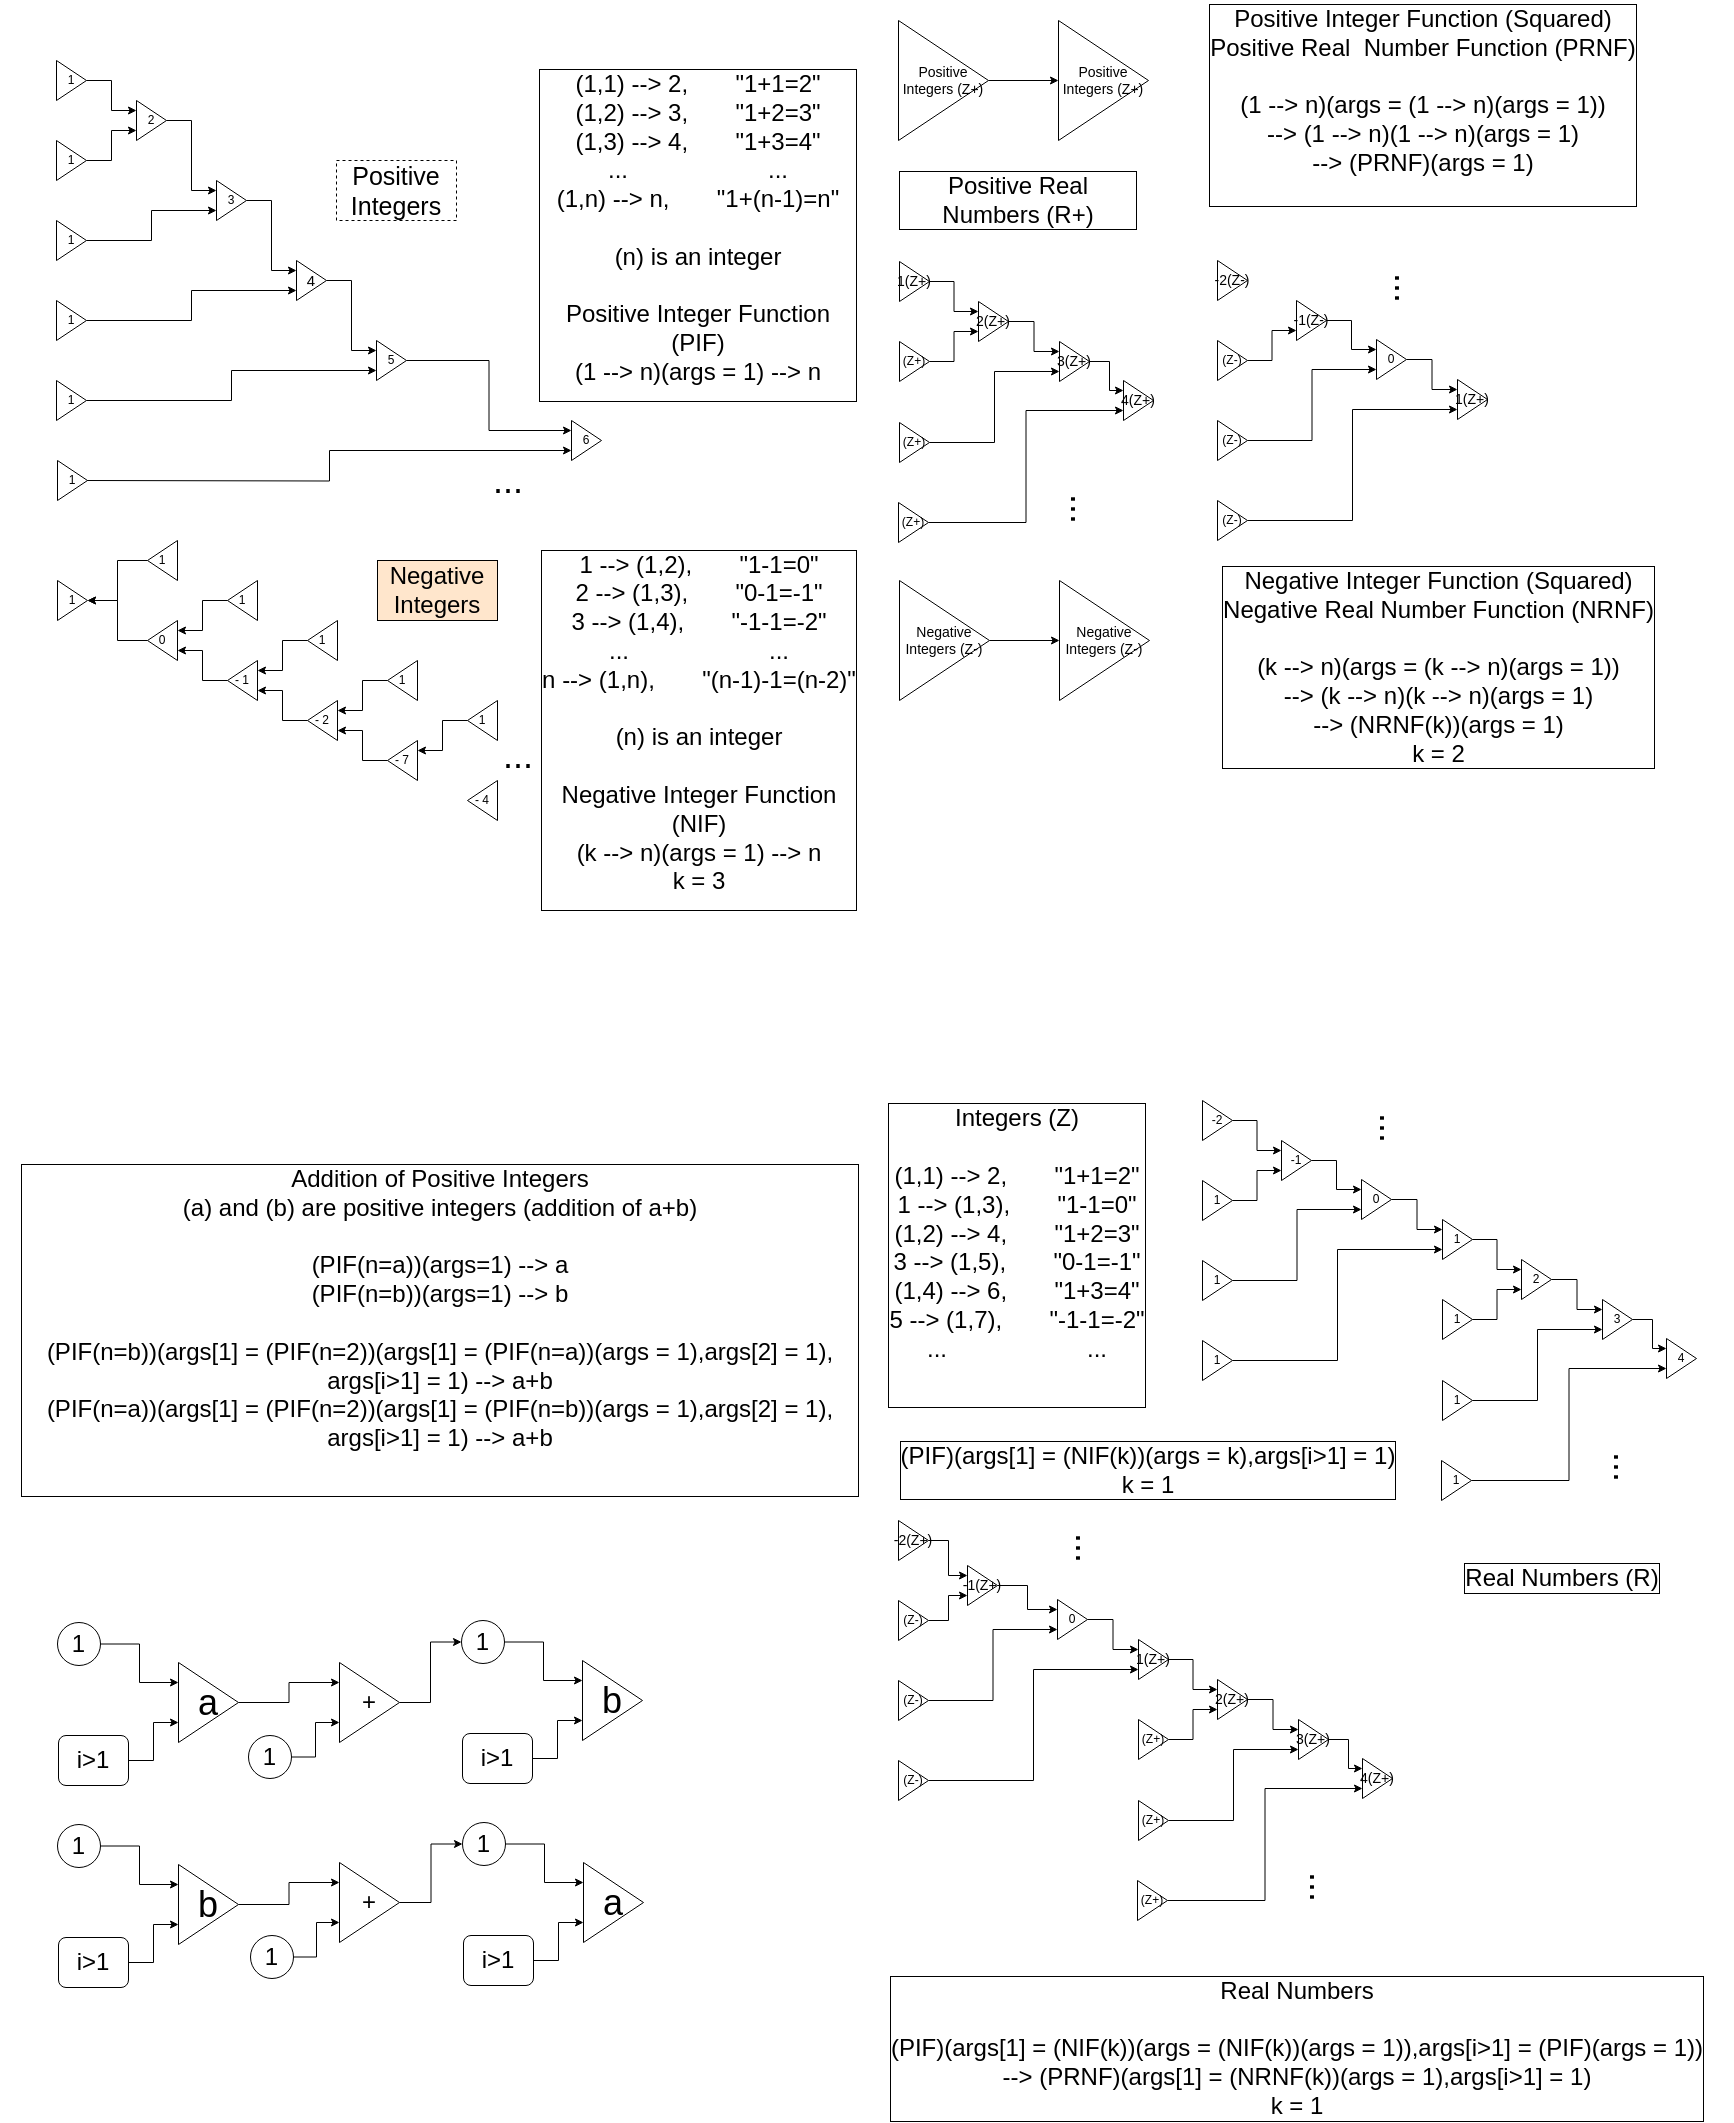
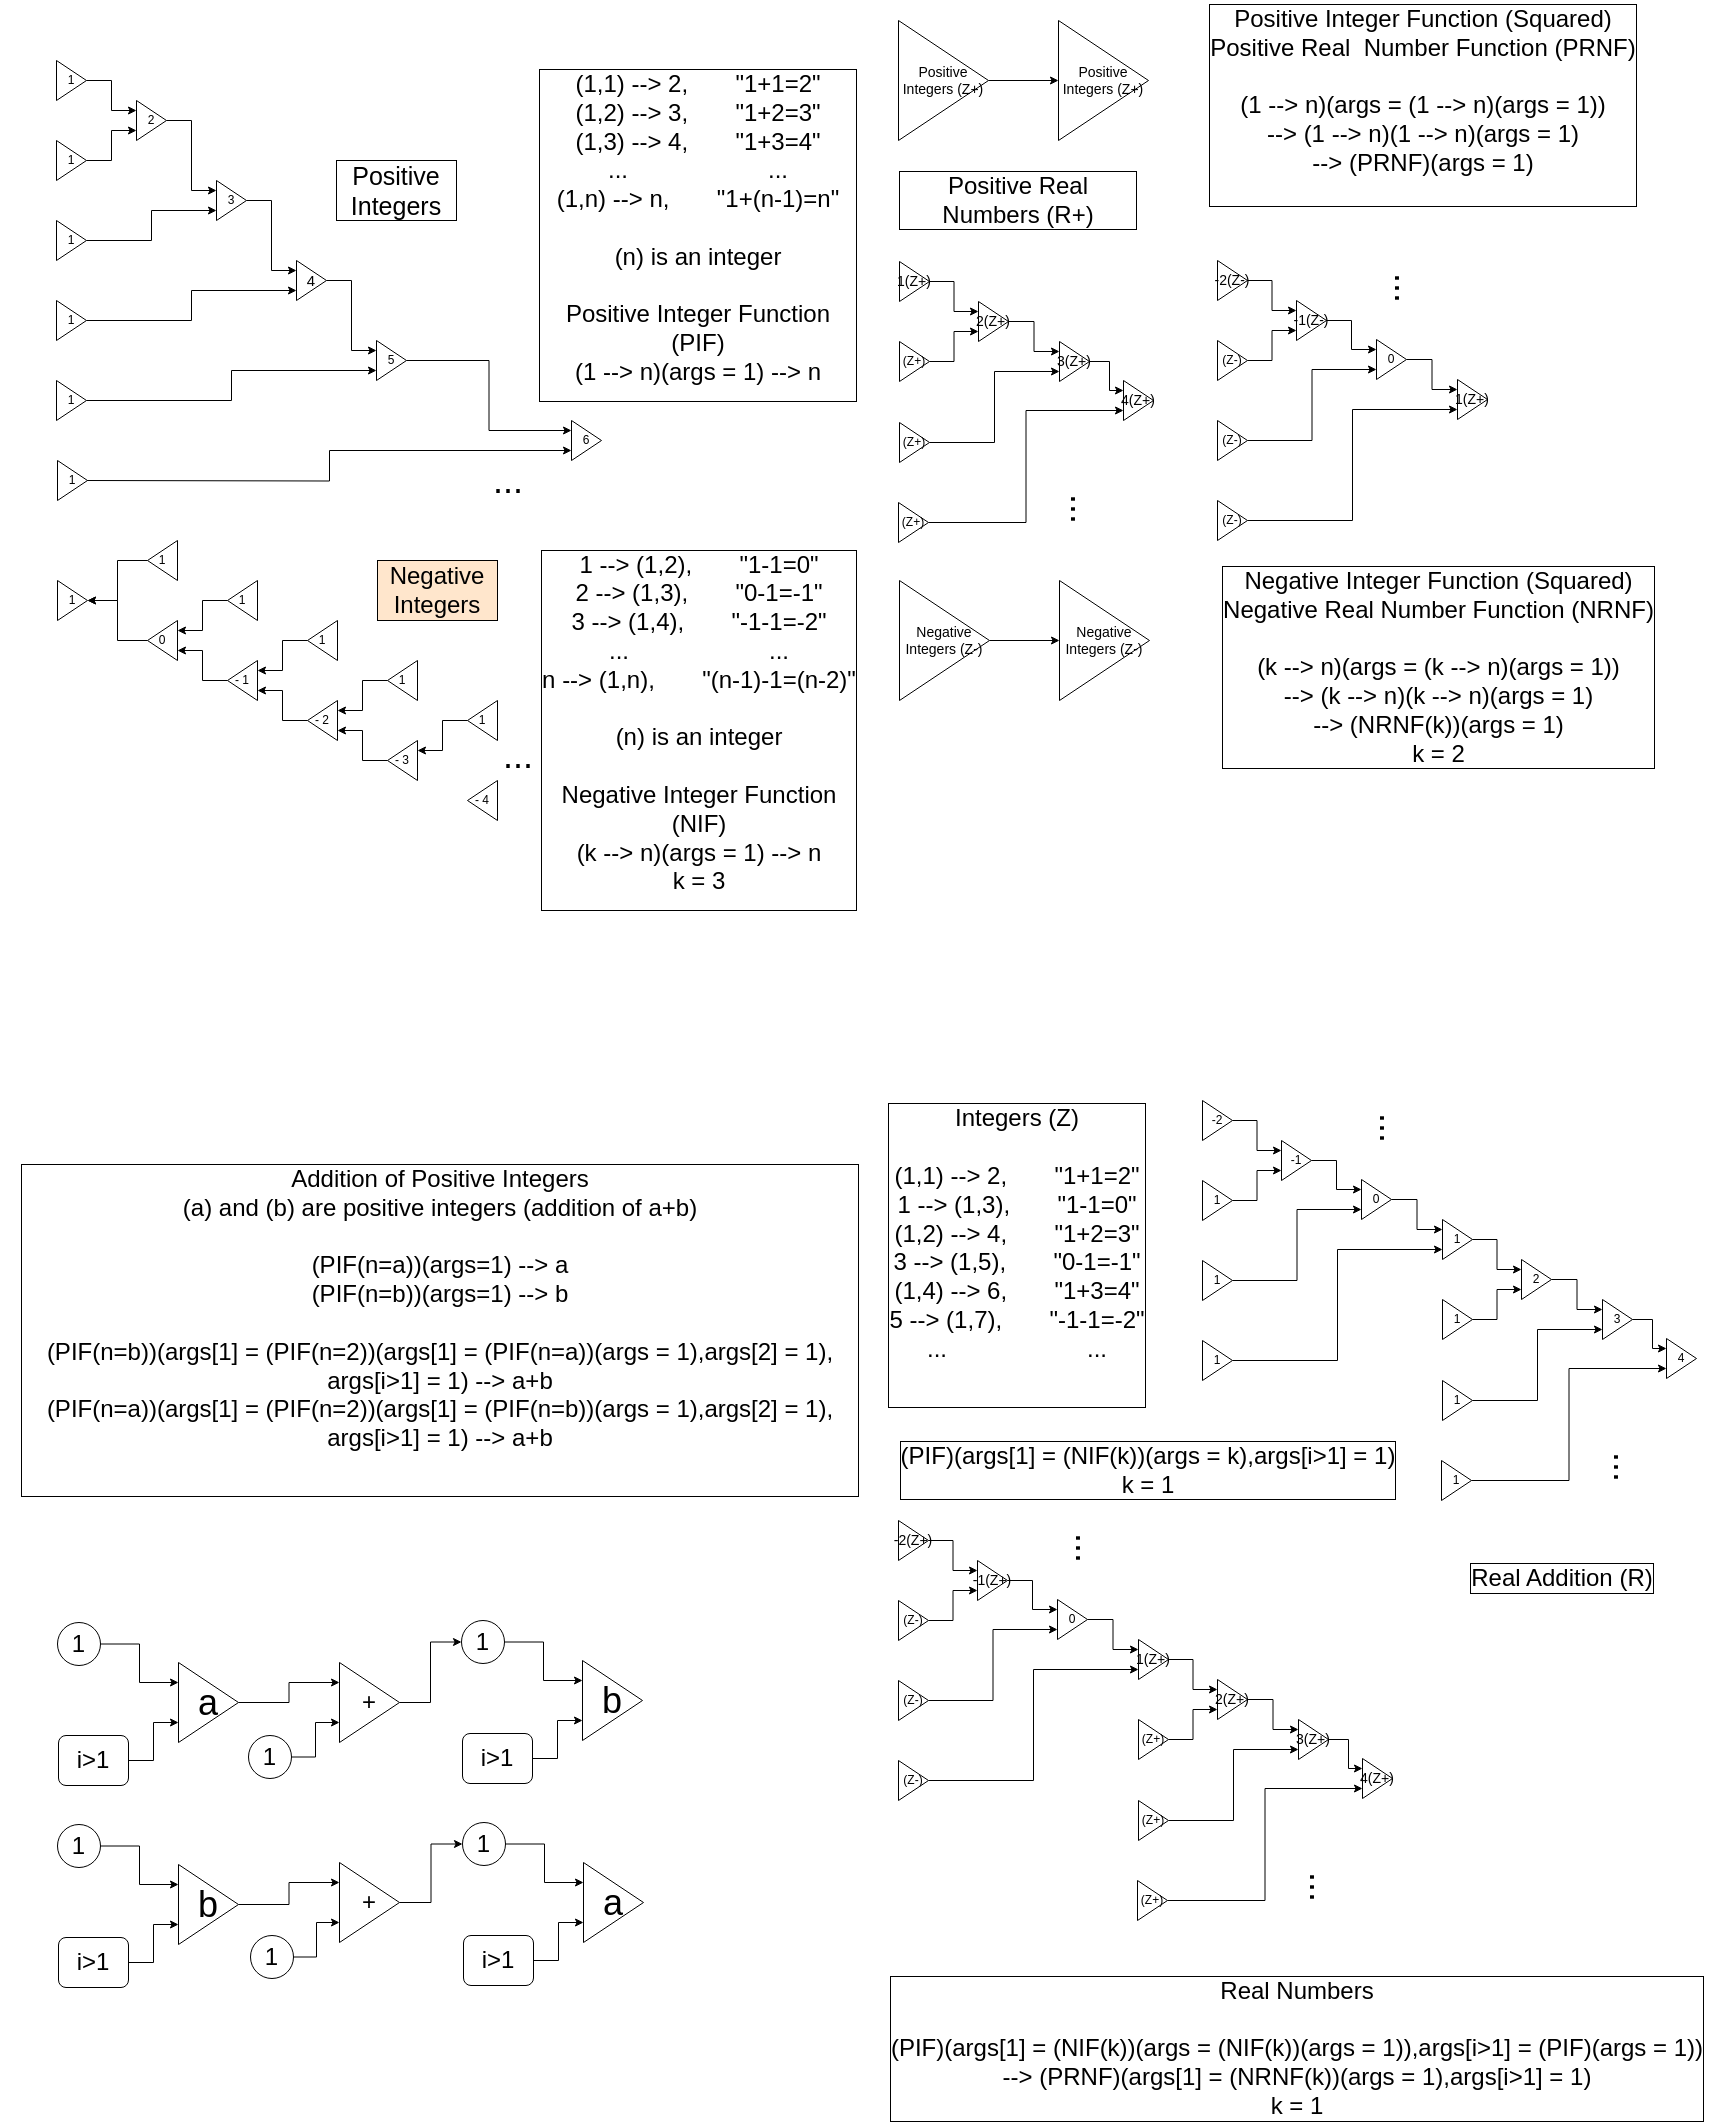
(397, 191) -> (397, 191)
none -> (1272, 293)
(403, 761) -> (403, 761)
(1563, 1579) -> (1563, 1579)
(983, 1586) -> (993, 1581)
